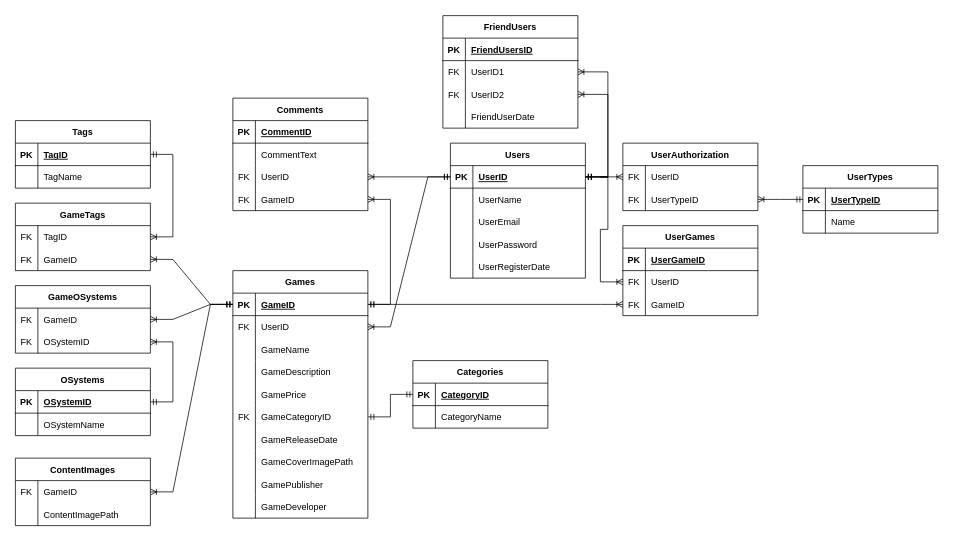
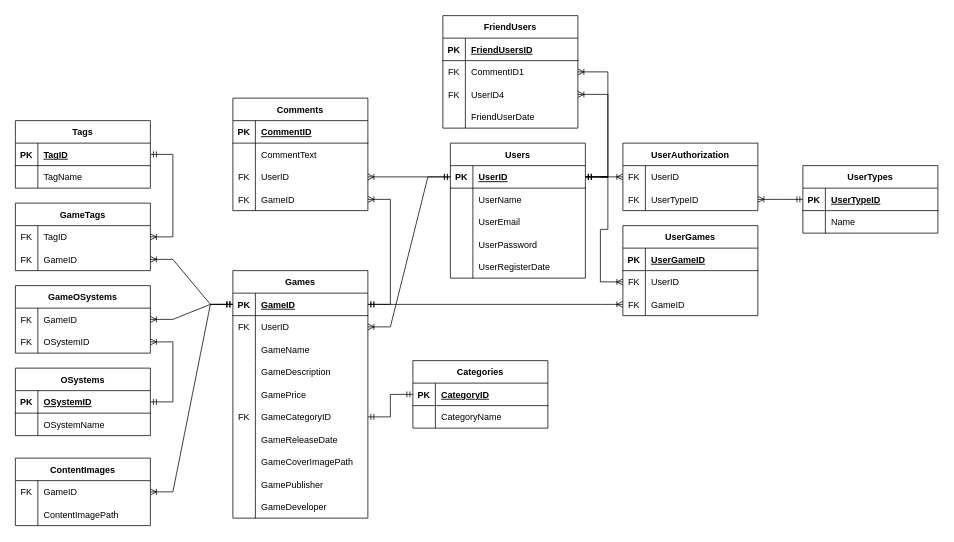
(489, 72) -> (496, 72)
(489, 95) -> (489, 95)
